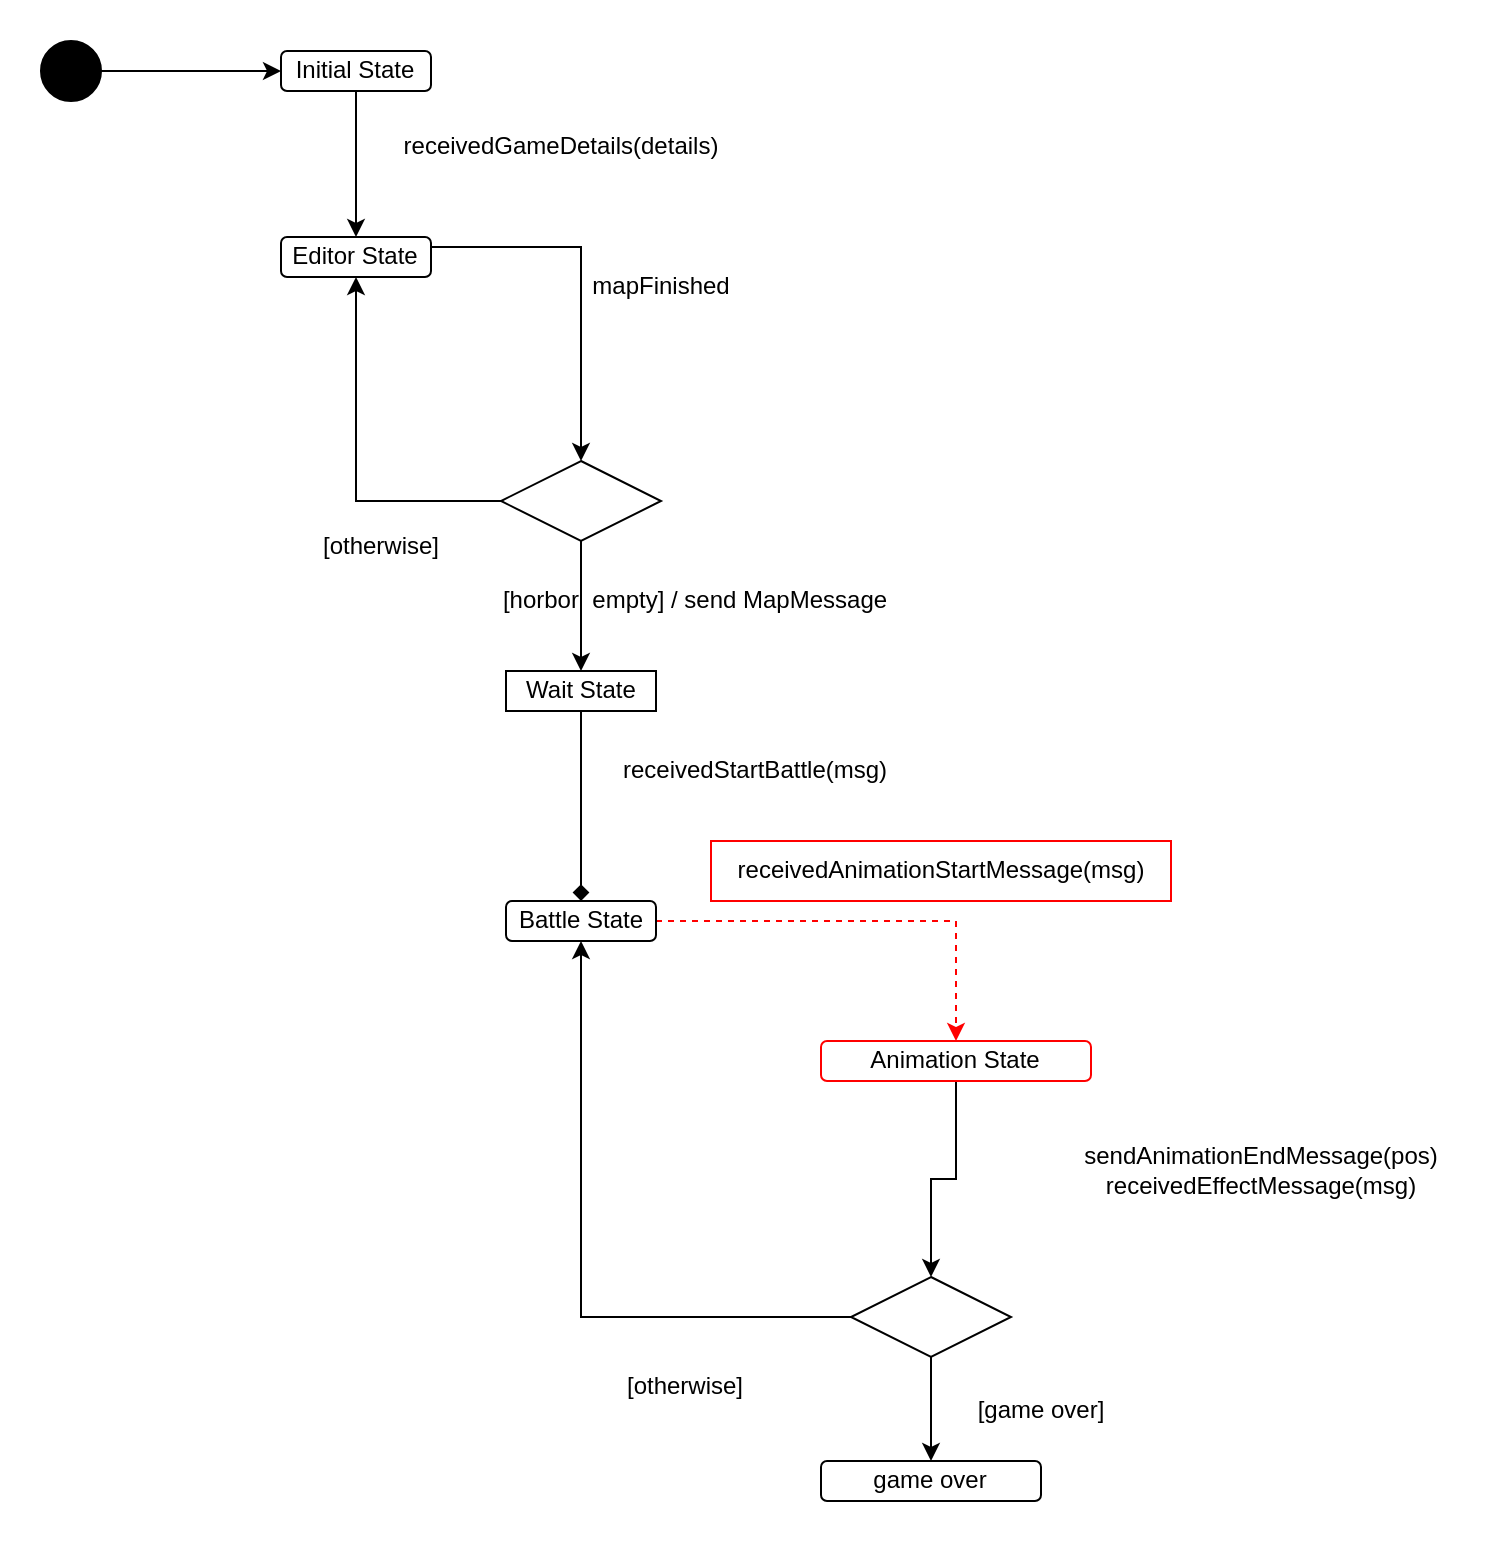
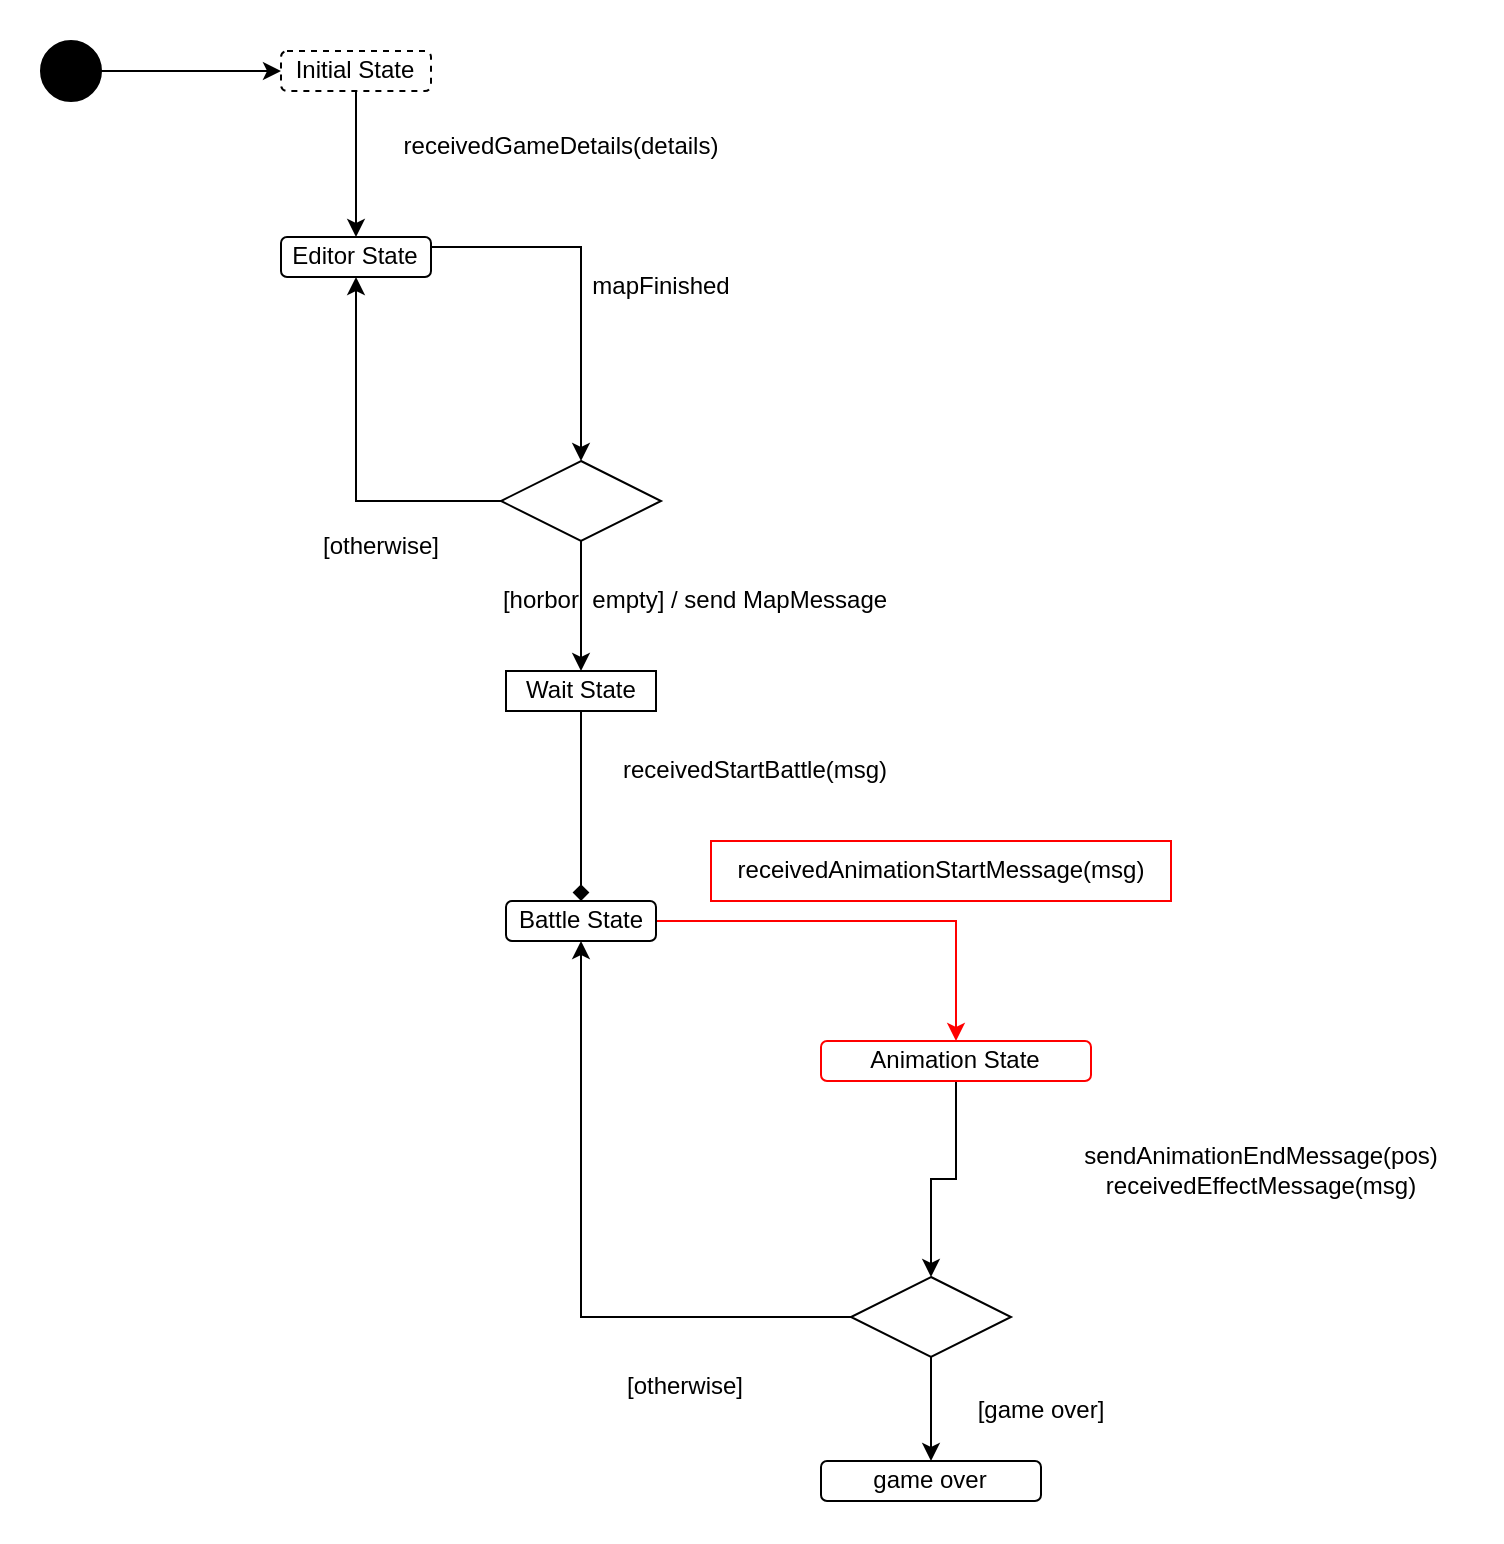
(356, 71) -> (356, 71)
(861, 921) -> (861, 921)
